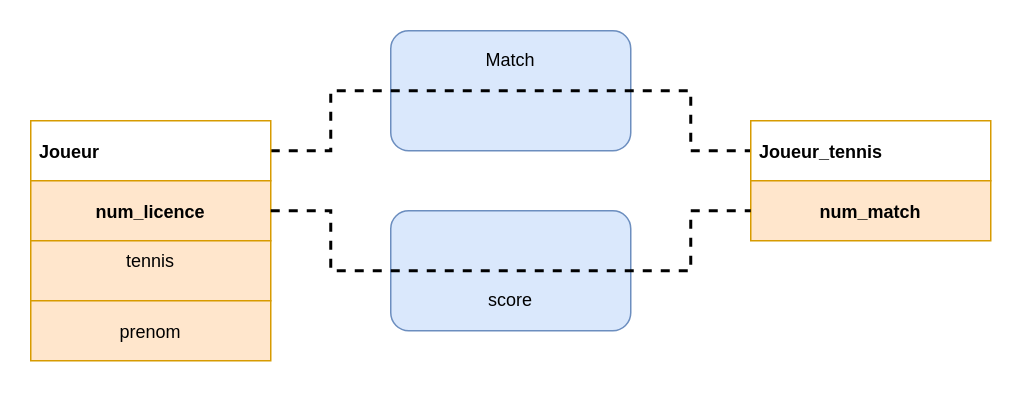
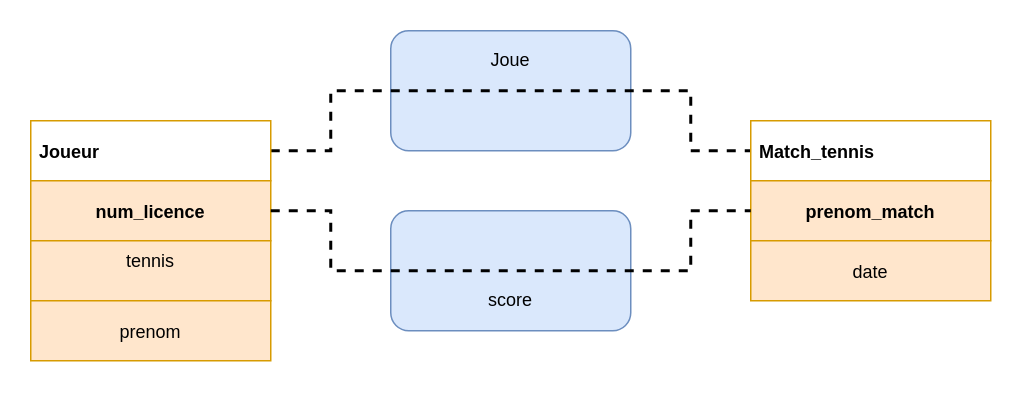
(511, 61) -> (511, 61)
(822, 152) -> (817, 152)
(870, 212) -> (870, 212)
none -> (871, 271)
